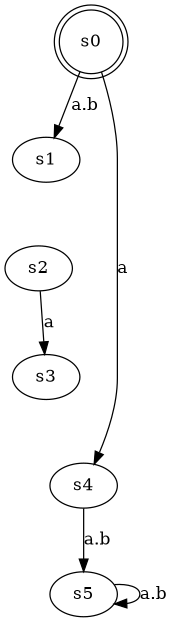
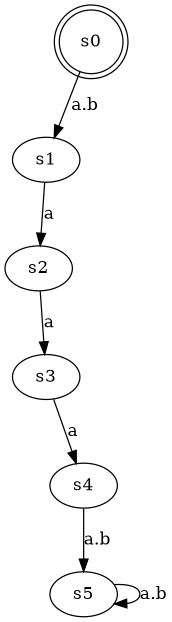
none -> (43, 208)
(117, 263) -> (63, 425)
